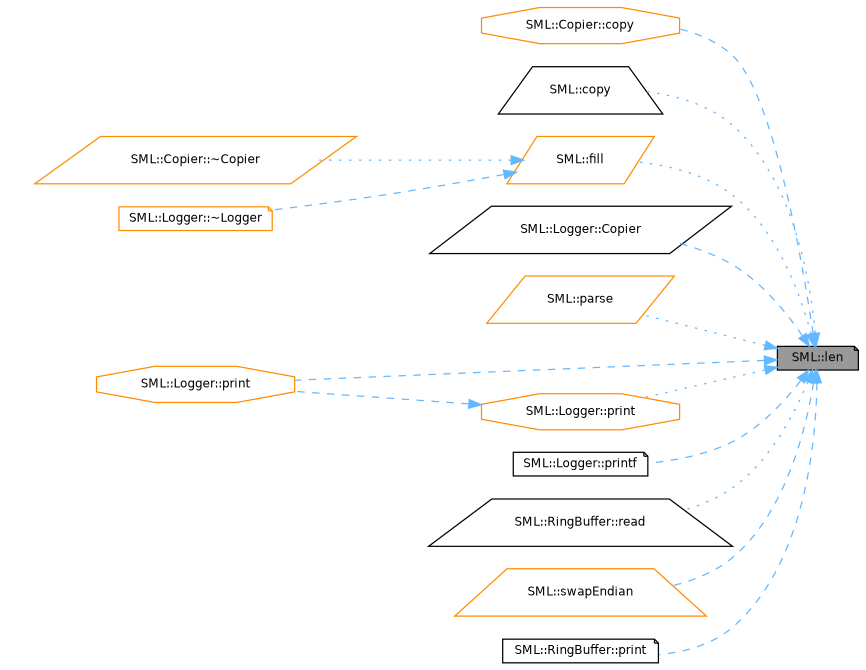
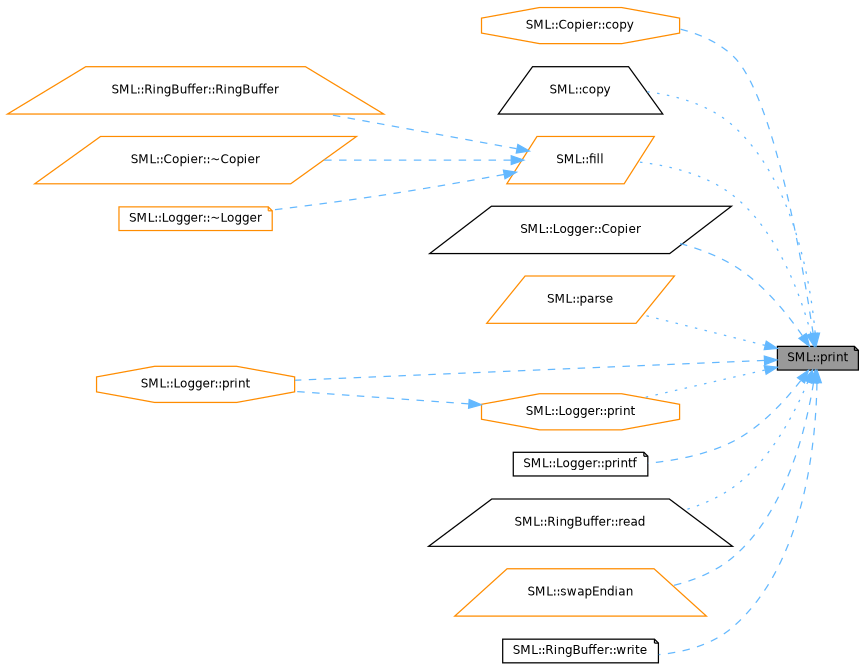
none -> (196, 90)
(415, 160) -> (415, 160)
(818, 358) -> (818, 358)
(581, 651) -> (581, 651)
